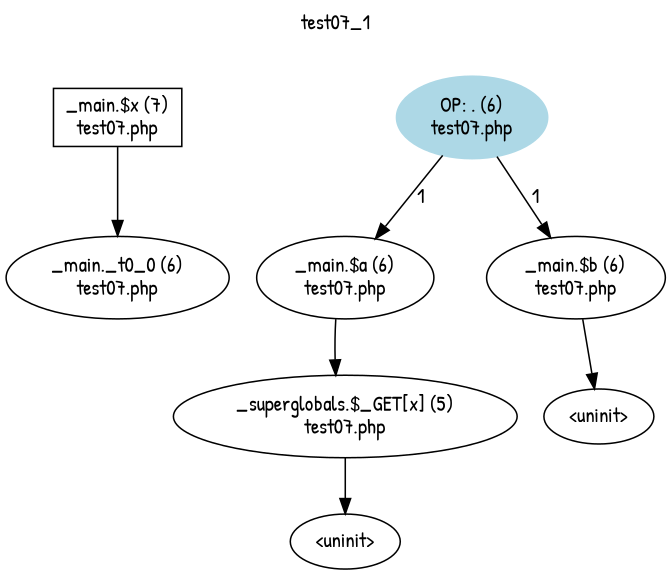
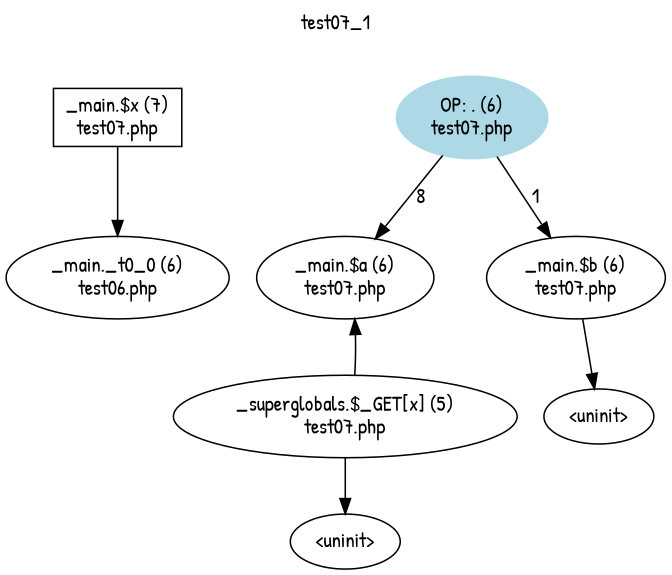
(422, 197) -> (422, 197)
(118, 278) -> (118, 278)
(335, 339) -> (356, 355)
